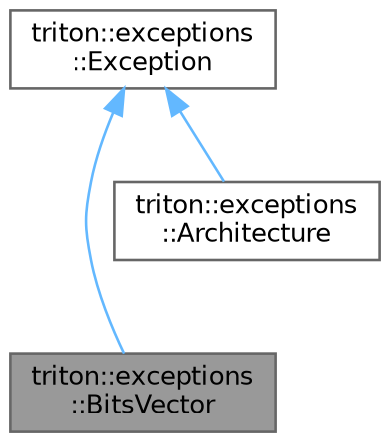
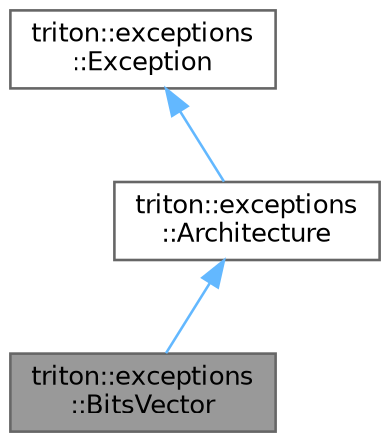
(87, 234) -> (188, 318)
